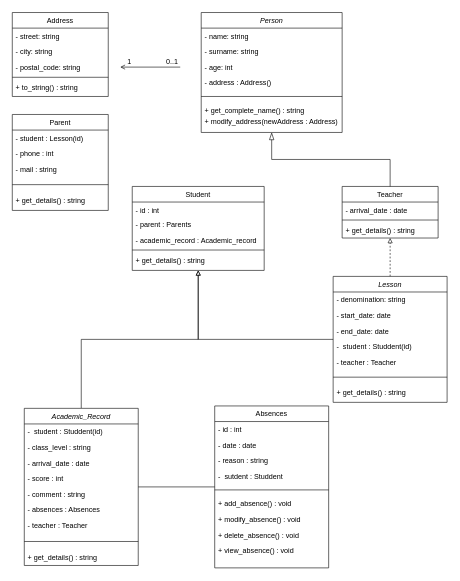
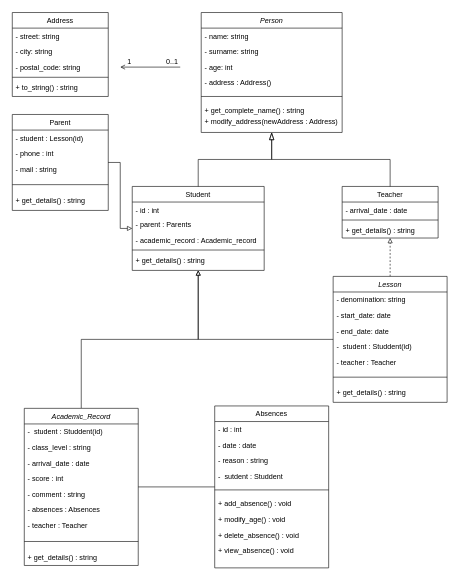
none -> (219, 159)
none -> (120, 193)
(263, 520) -> (255, 520)
